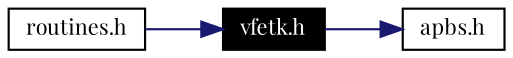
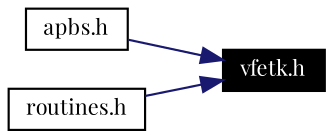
(353, 29) -> (165, 48)
